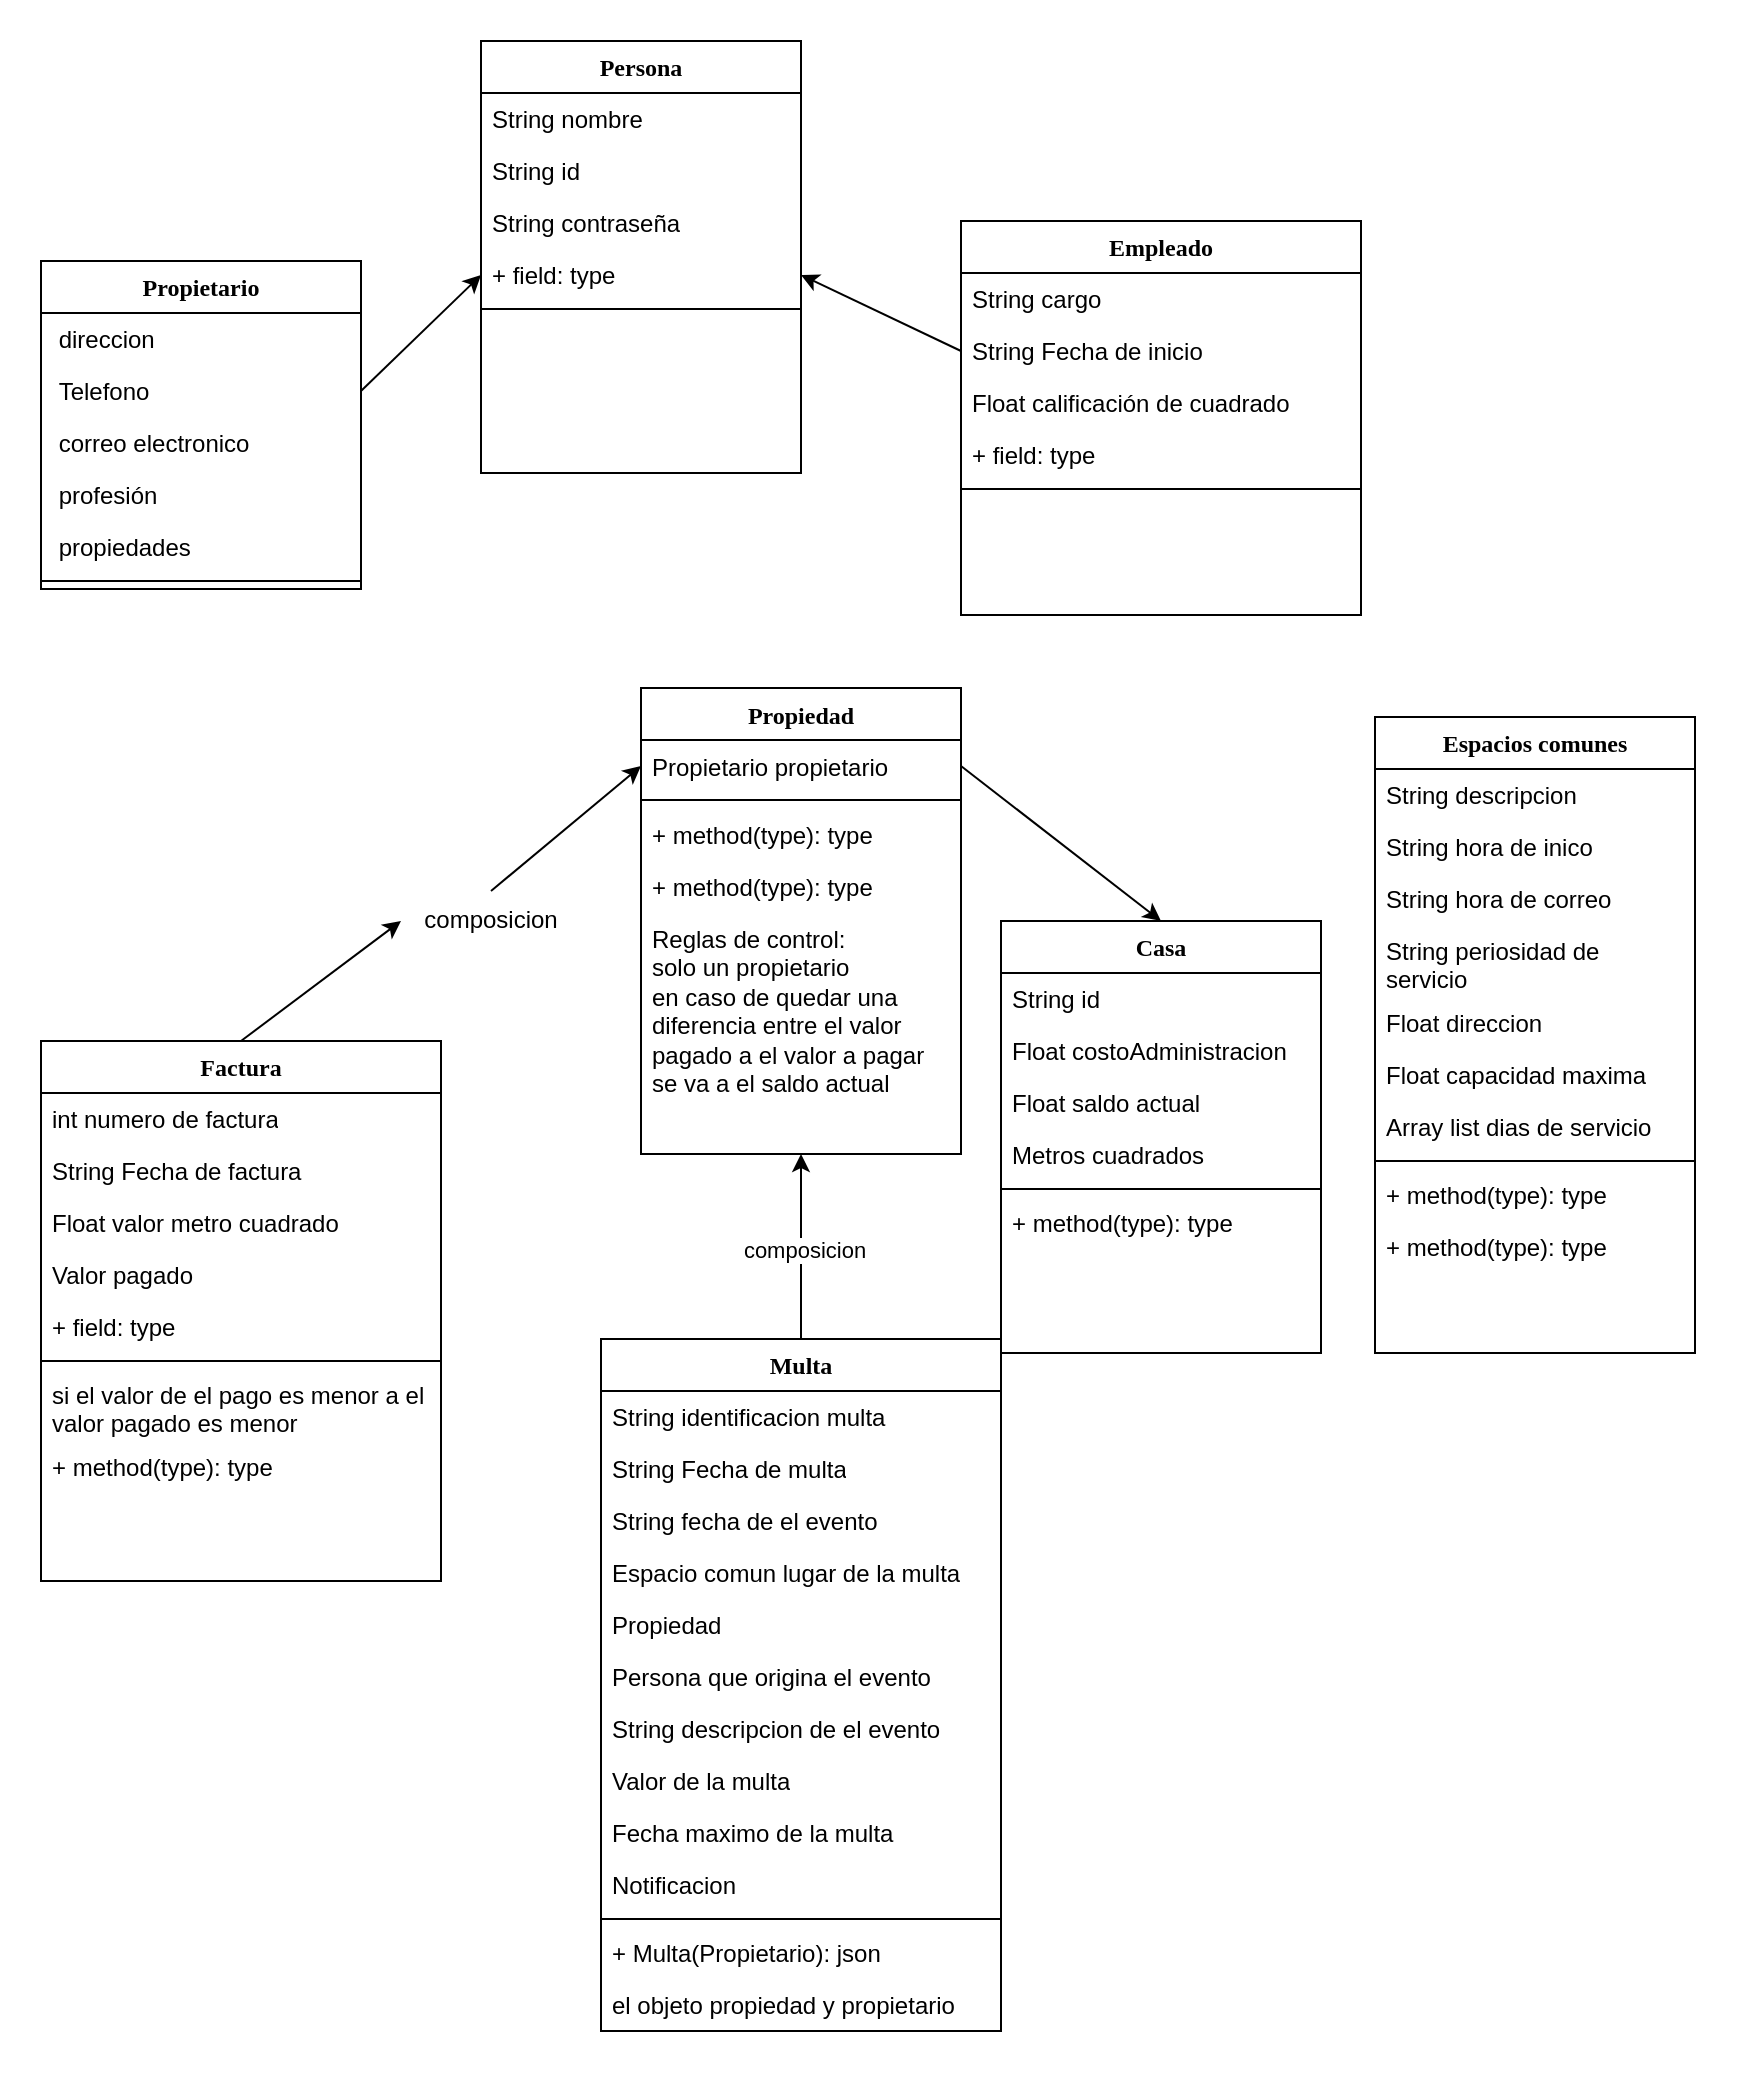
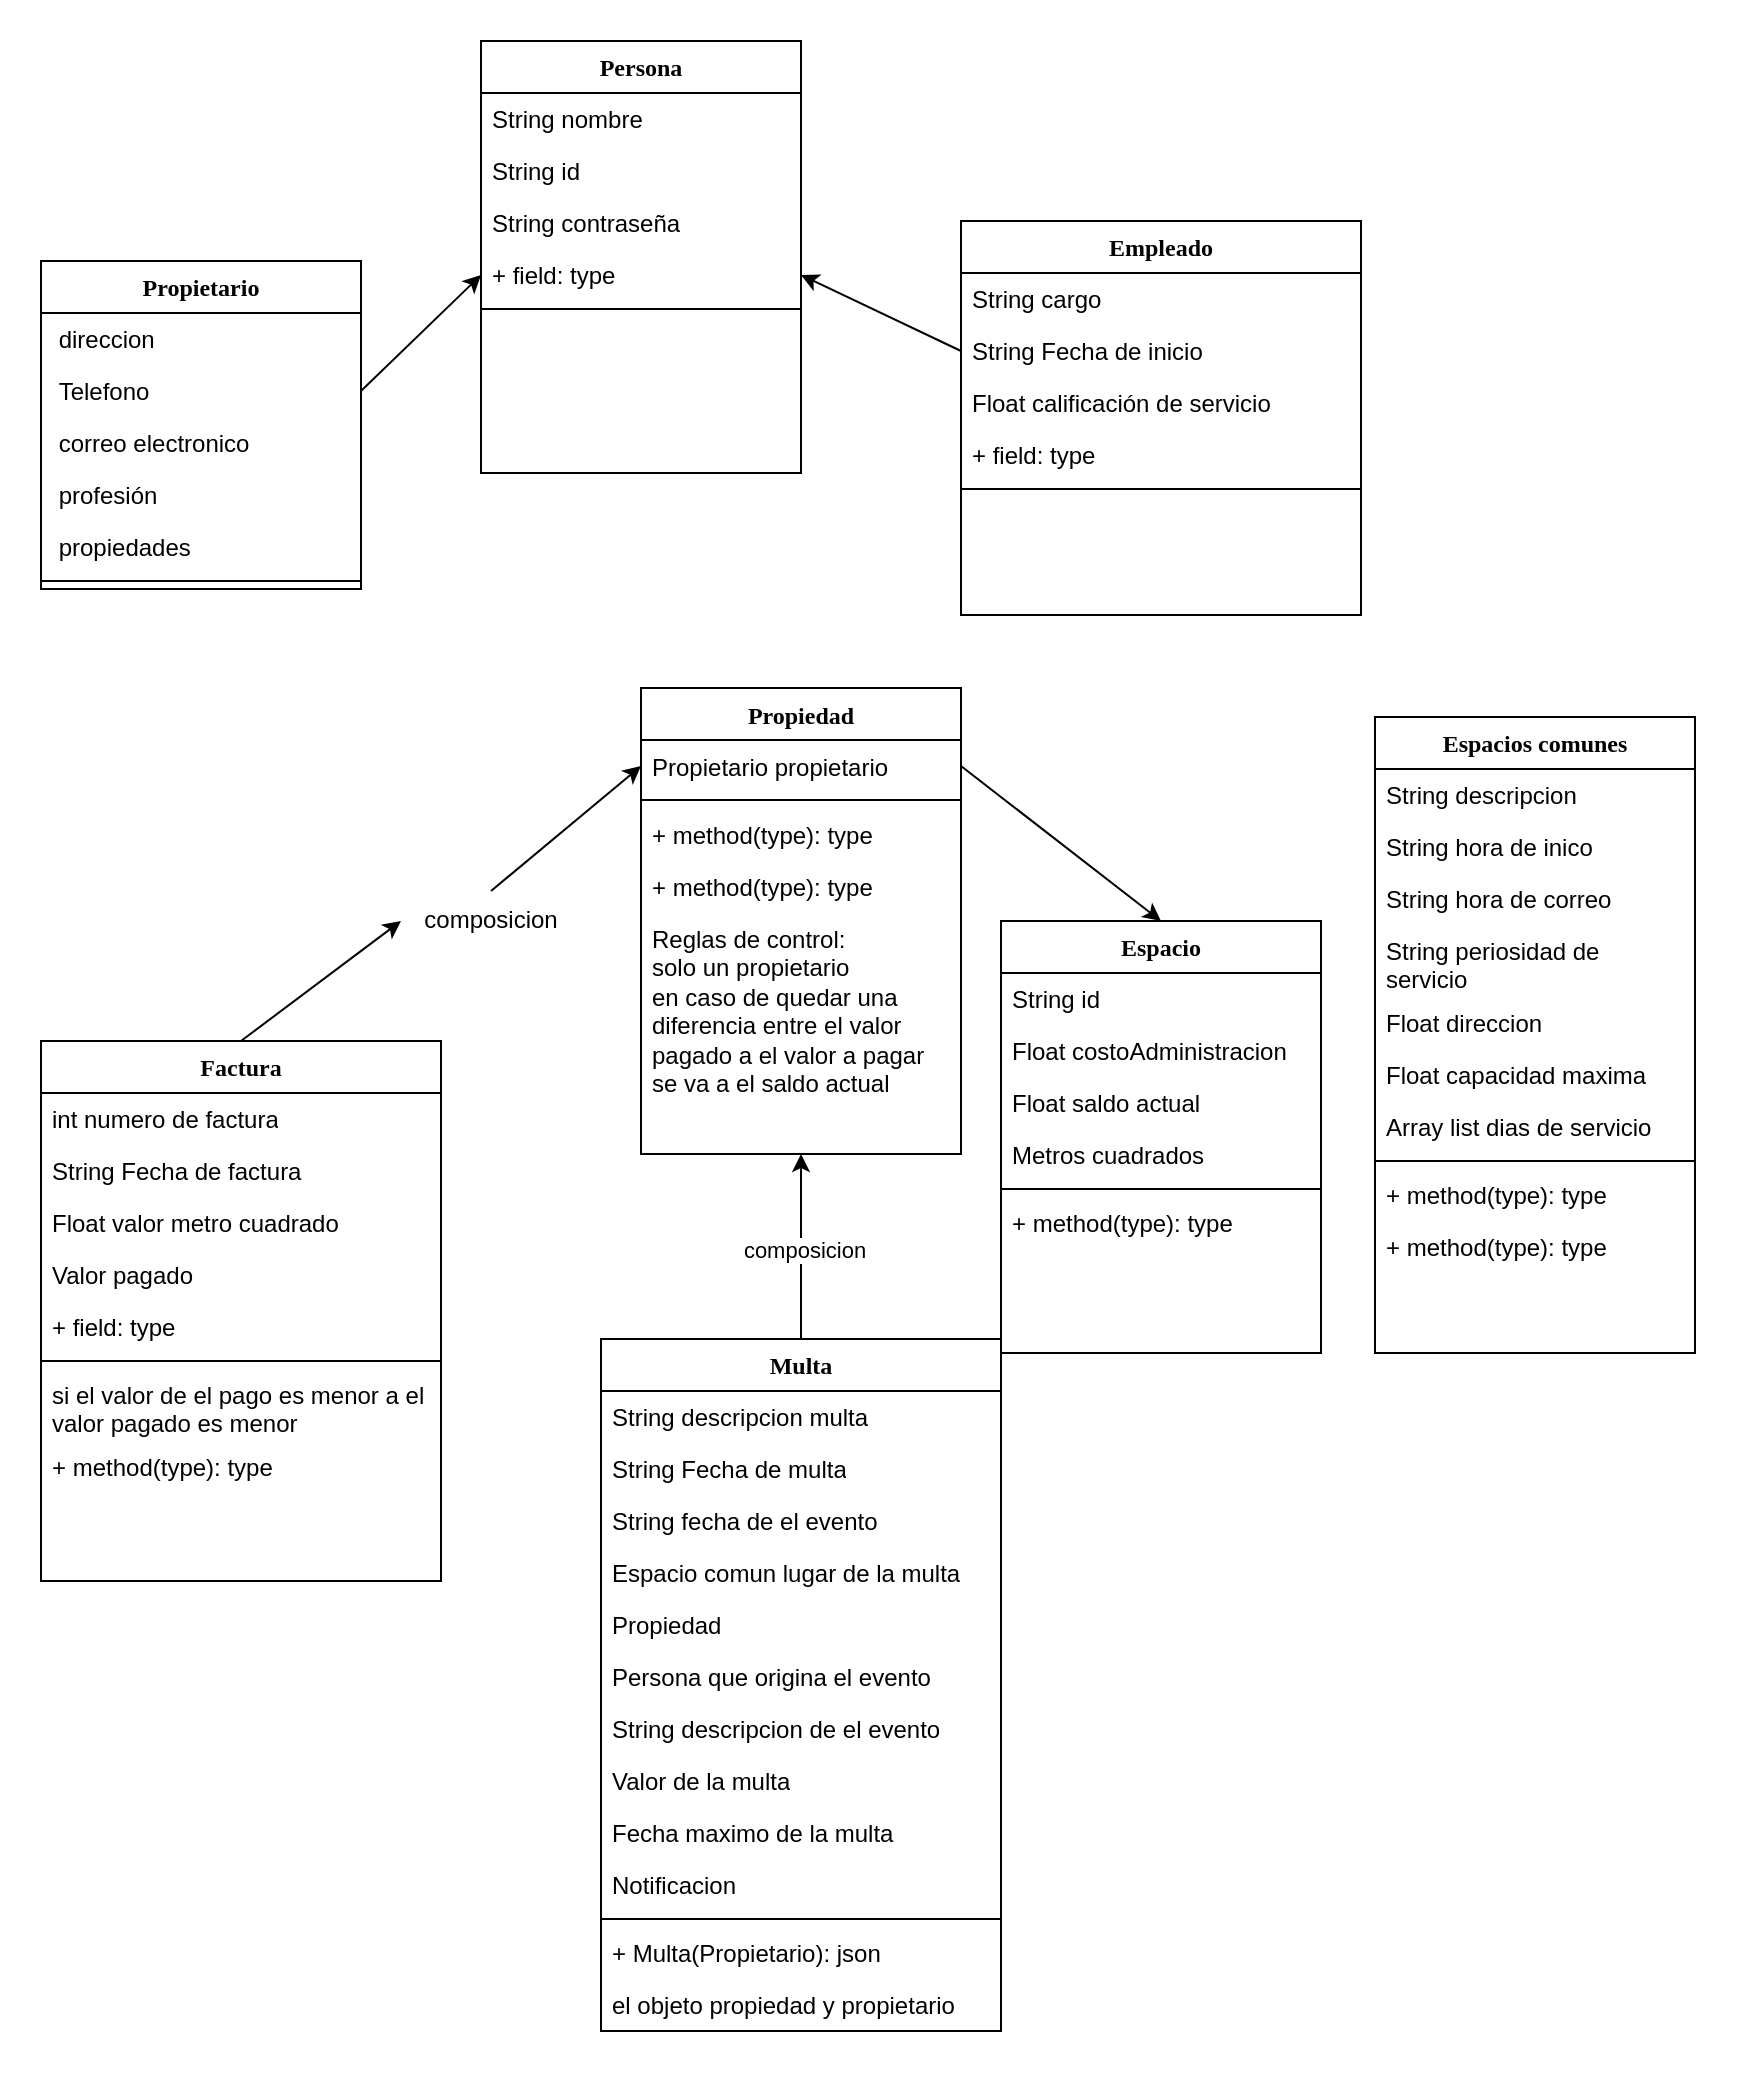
(1150, 405) -> (1143, 405)
(1162, 949) -> (1162, 949)
(769, 1419) -> (756, 1419)
